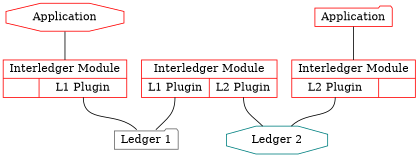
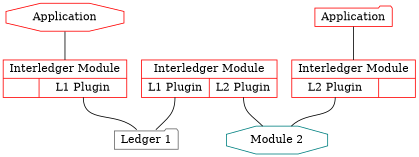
(277, 140) -> (277, 140)
